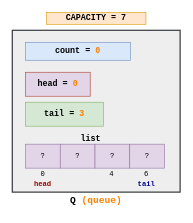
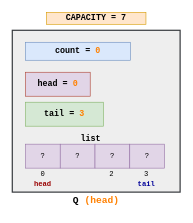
(112, 174) -> (112, 174)
(147, 174) -> (147, 174)
(96, 201) -> (96, 201)
